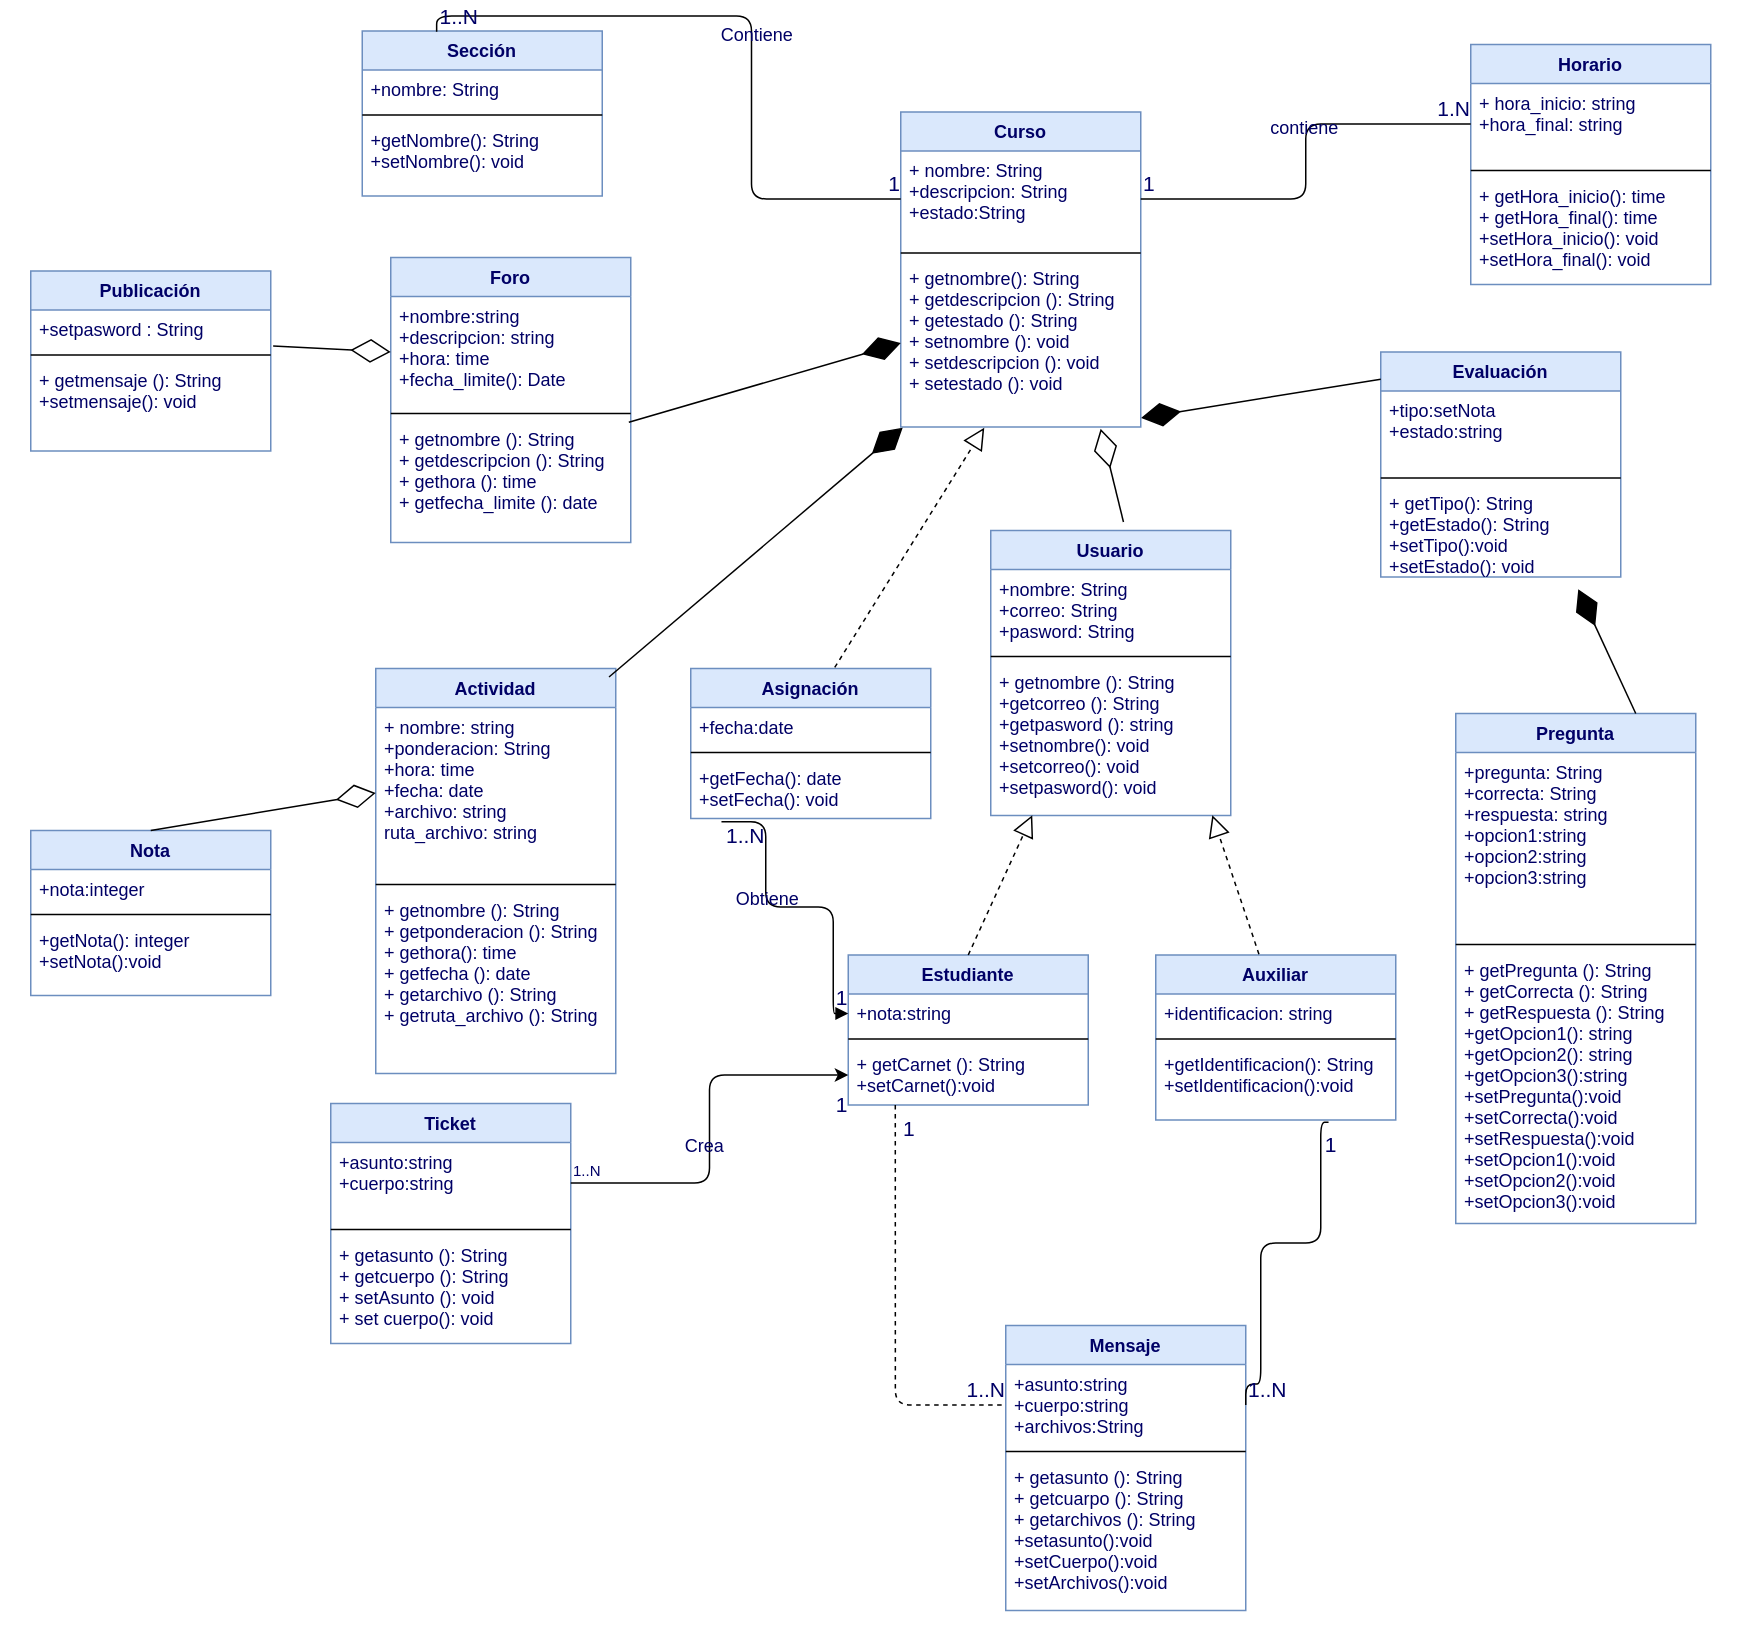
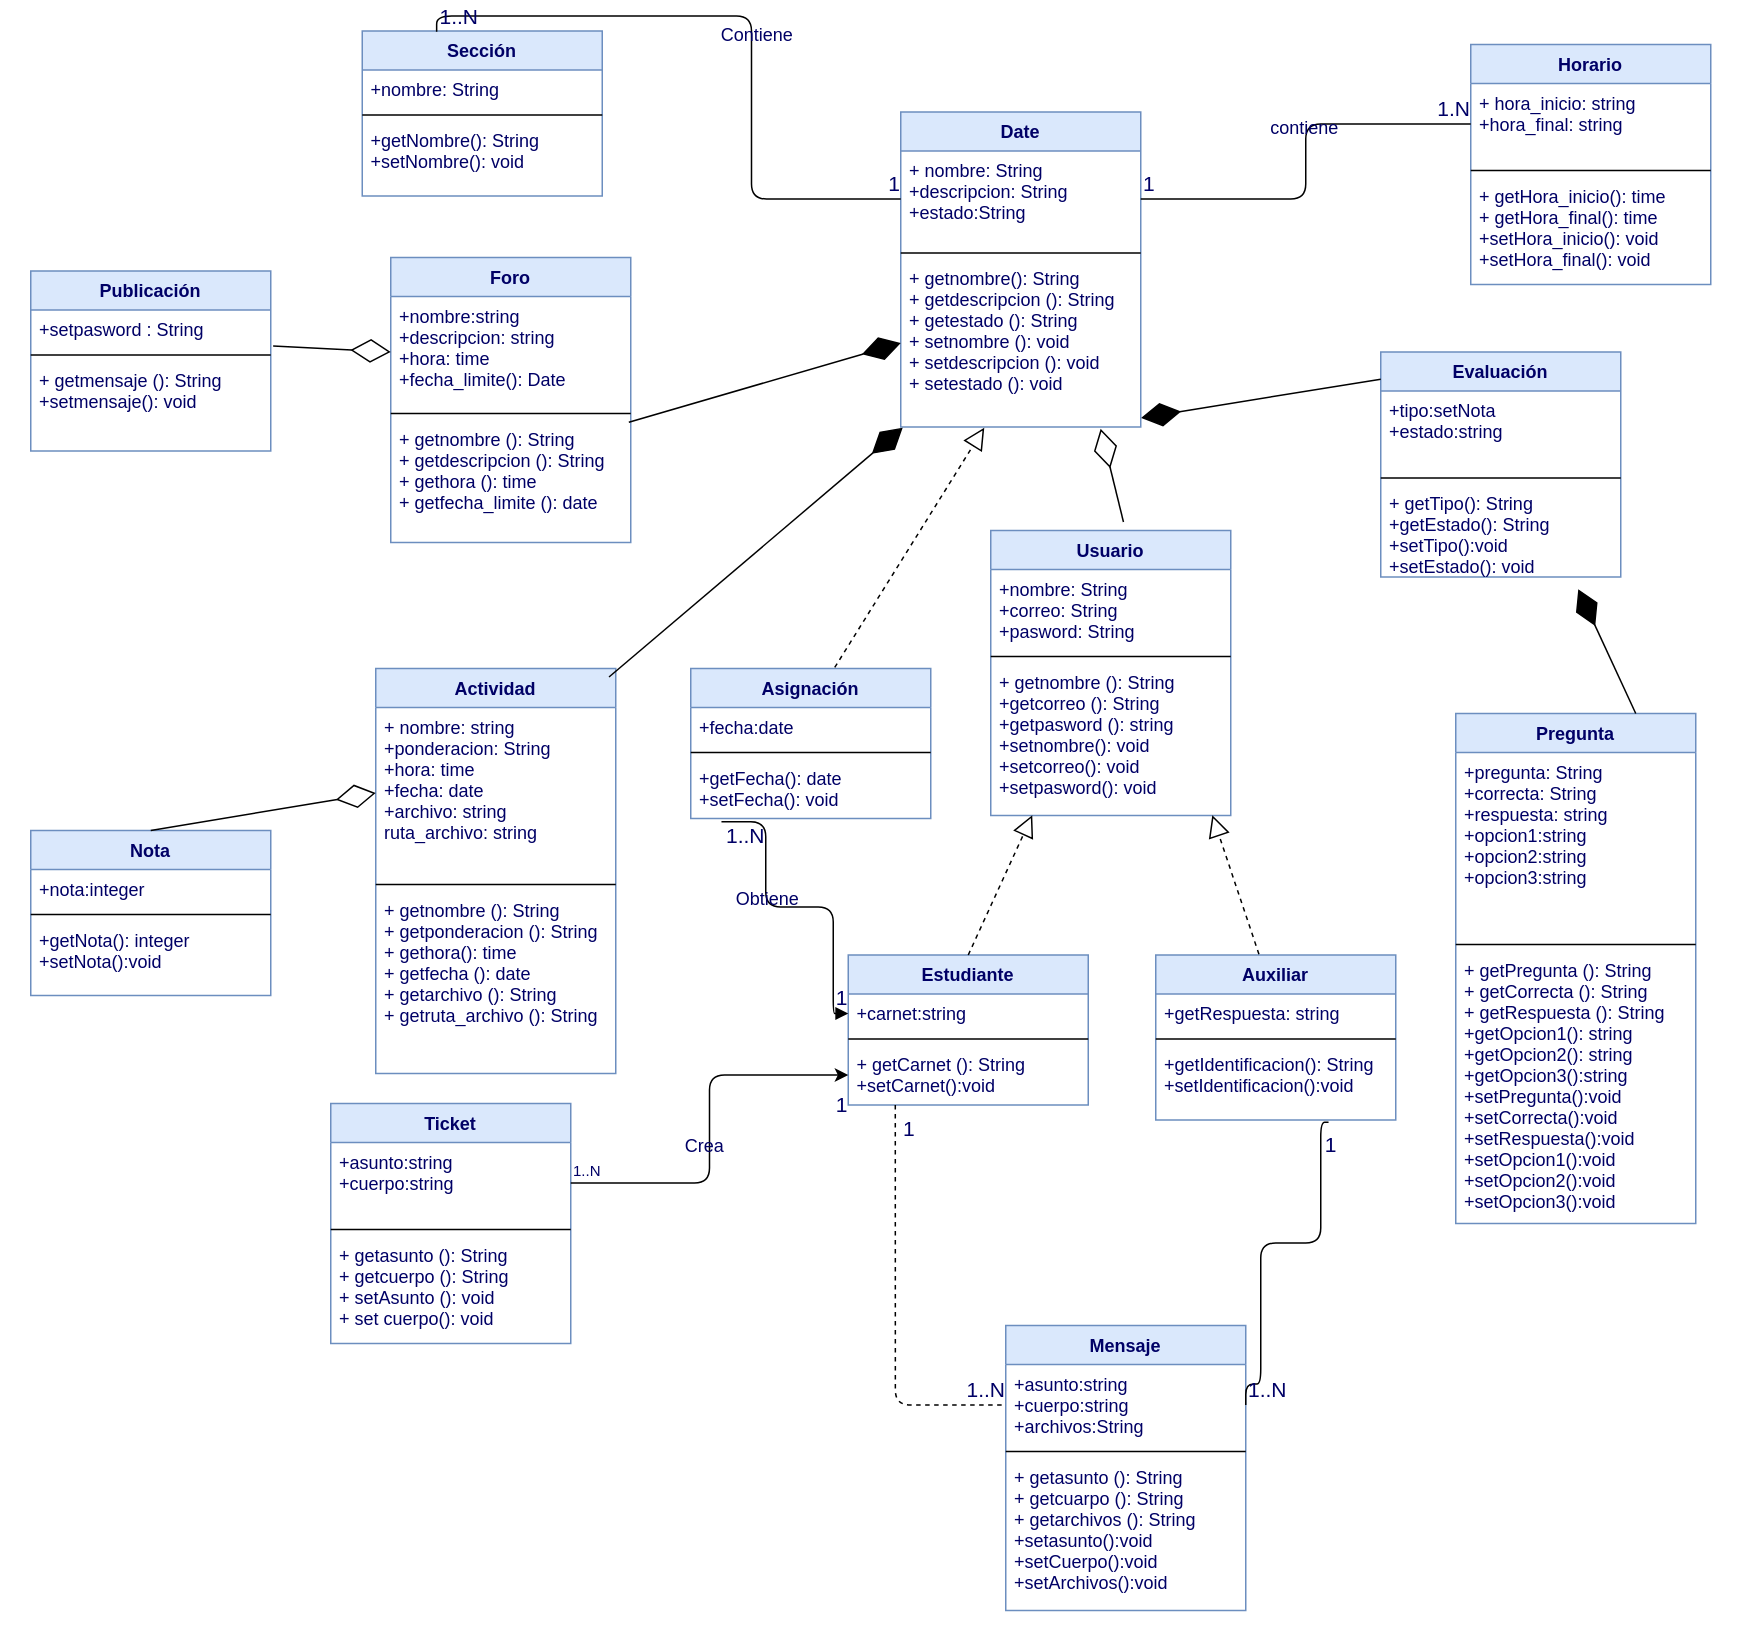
(1020, 132) -> (1020, 132)
(912, 1014) -> (922, 1014)
(1264, 1014) -> (1263, 1014)
